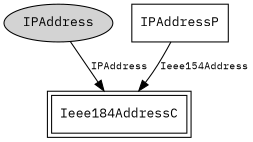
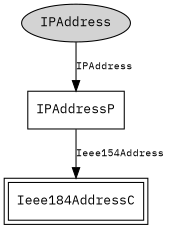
(84, 62) -> (76, 61)
